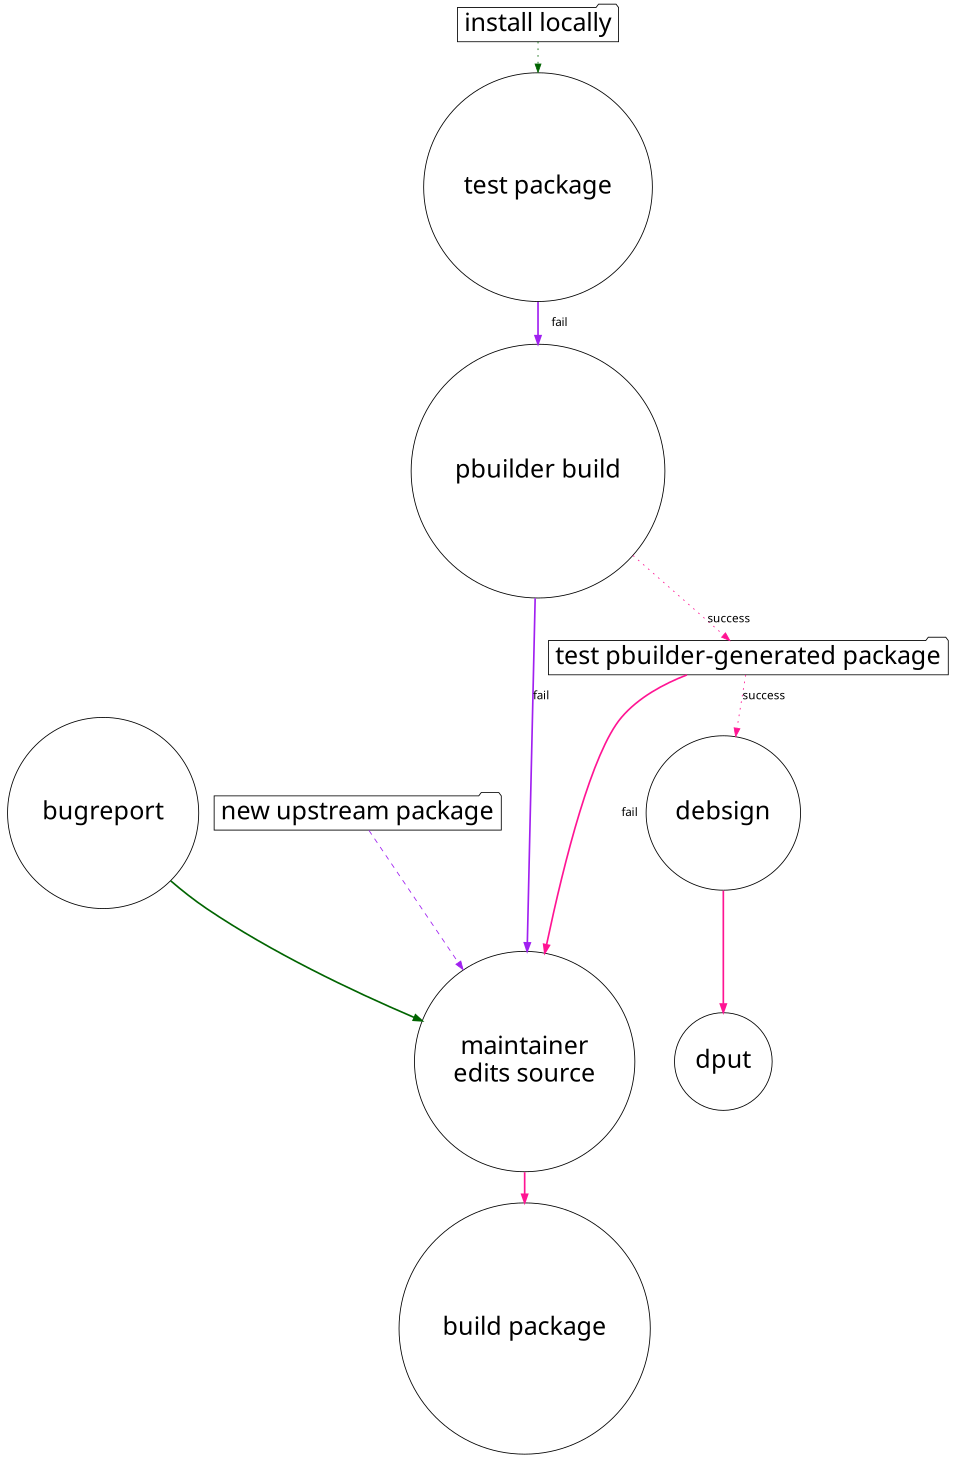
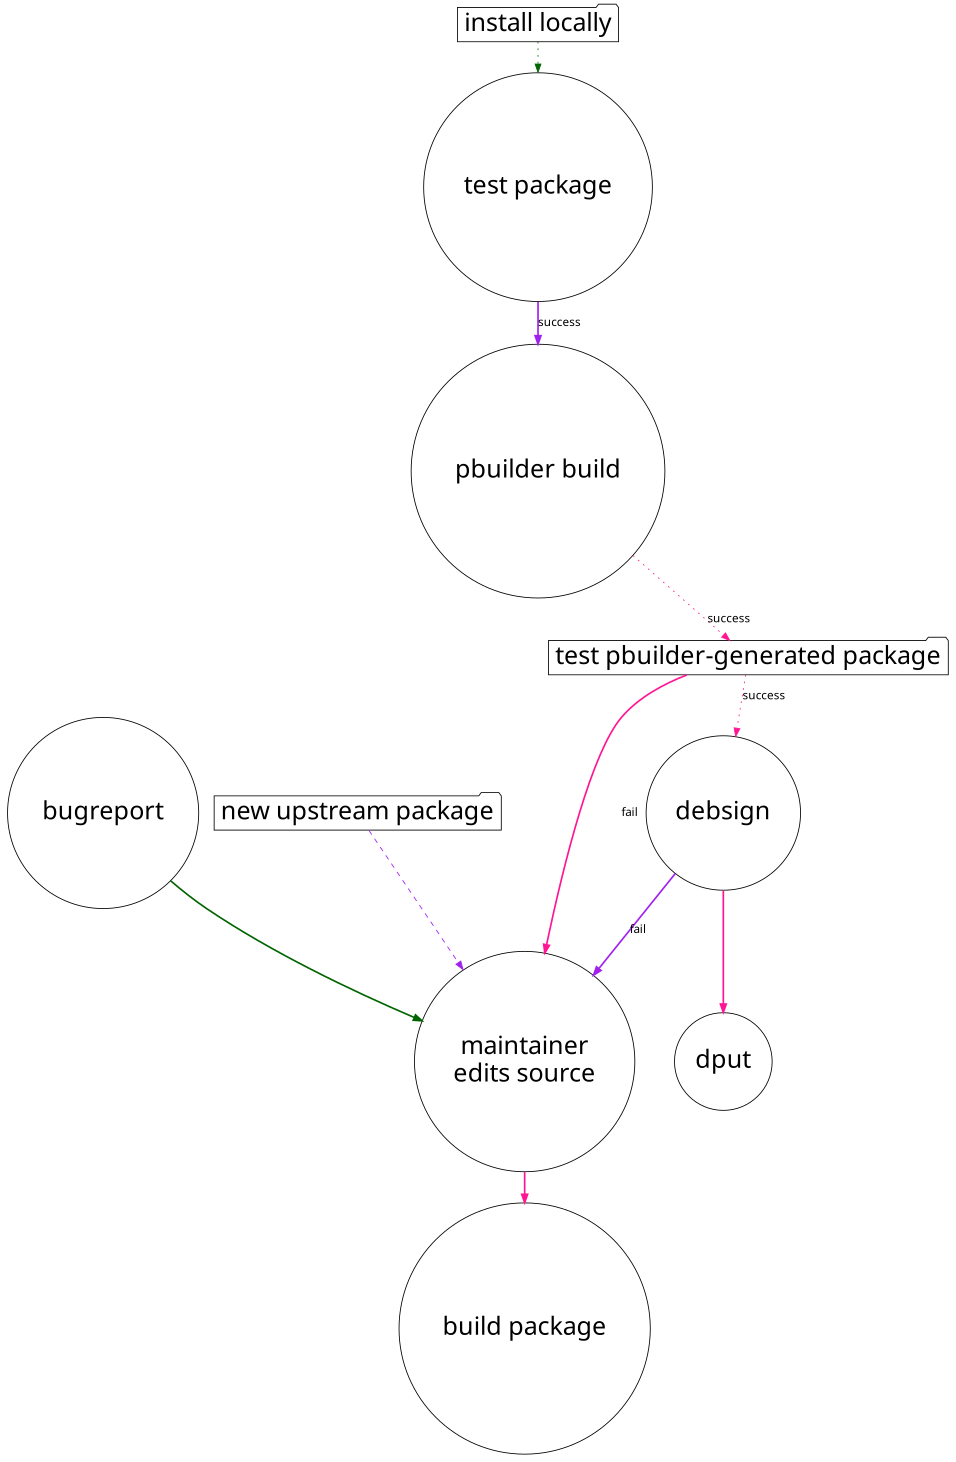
(560, 323) -> (560, 323)
(531, 770) -> (637, 921)
